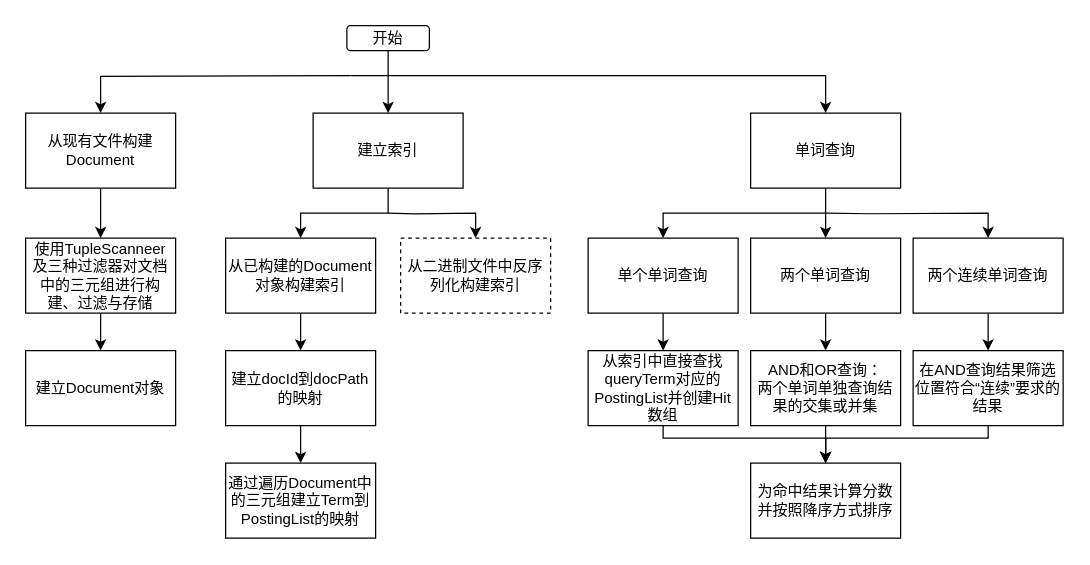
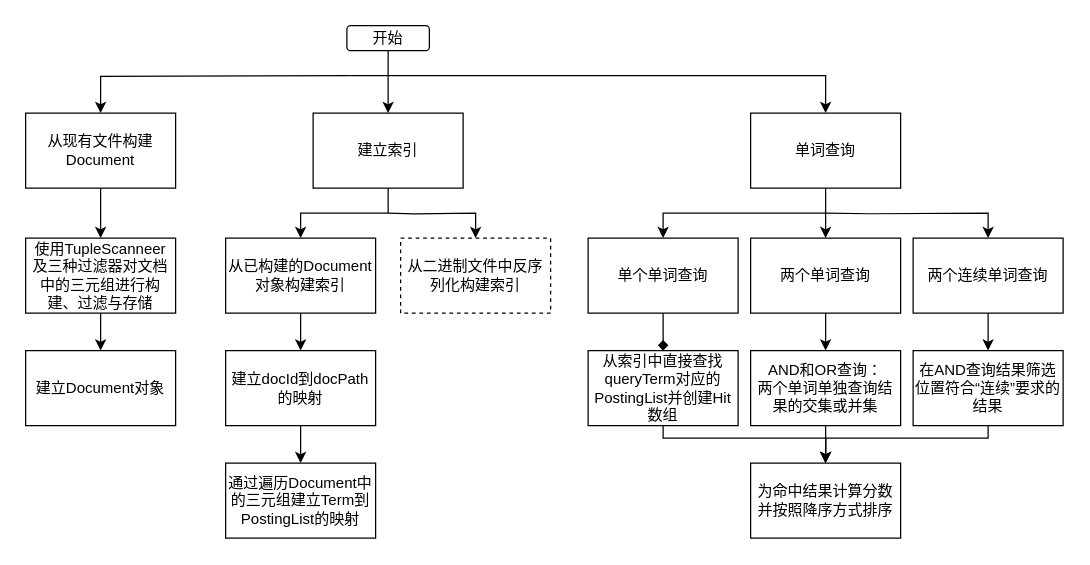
(663, 341) -> (663, 340)
